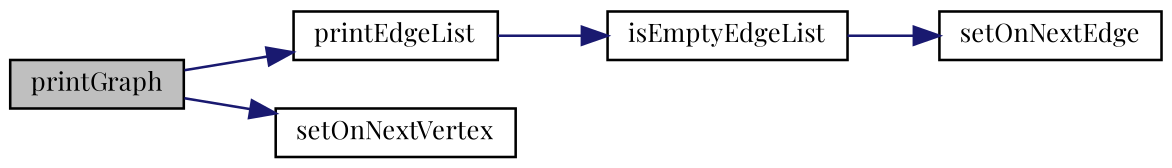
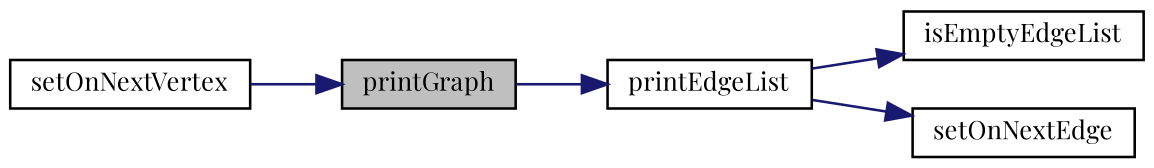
(880, 36) -> (849, 106)
(217, 104) -> (283, 84)
